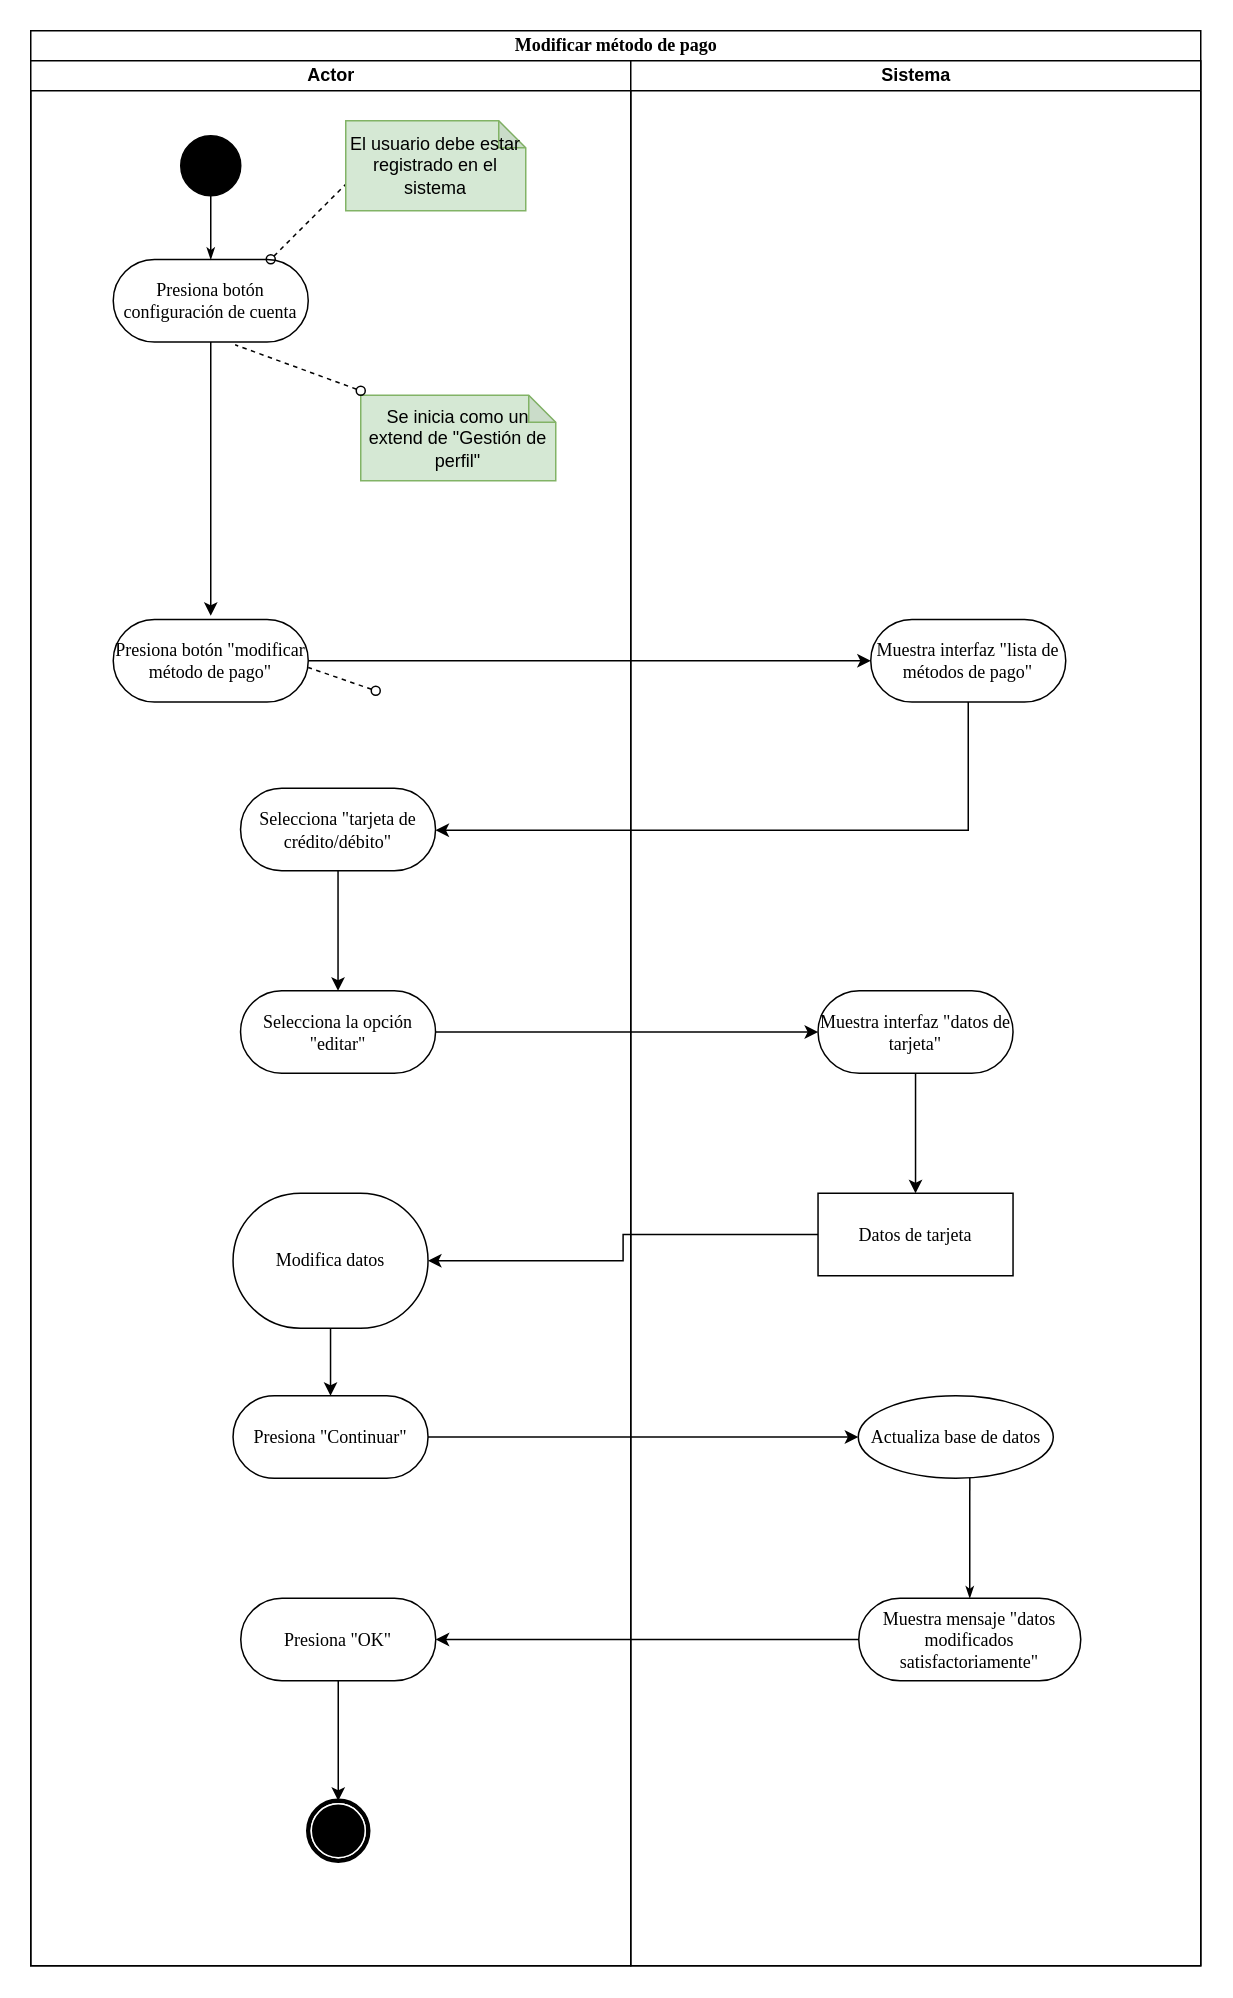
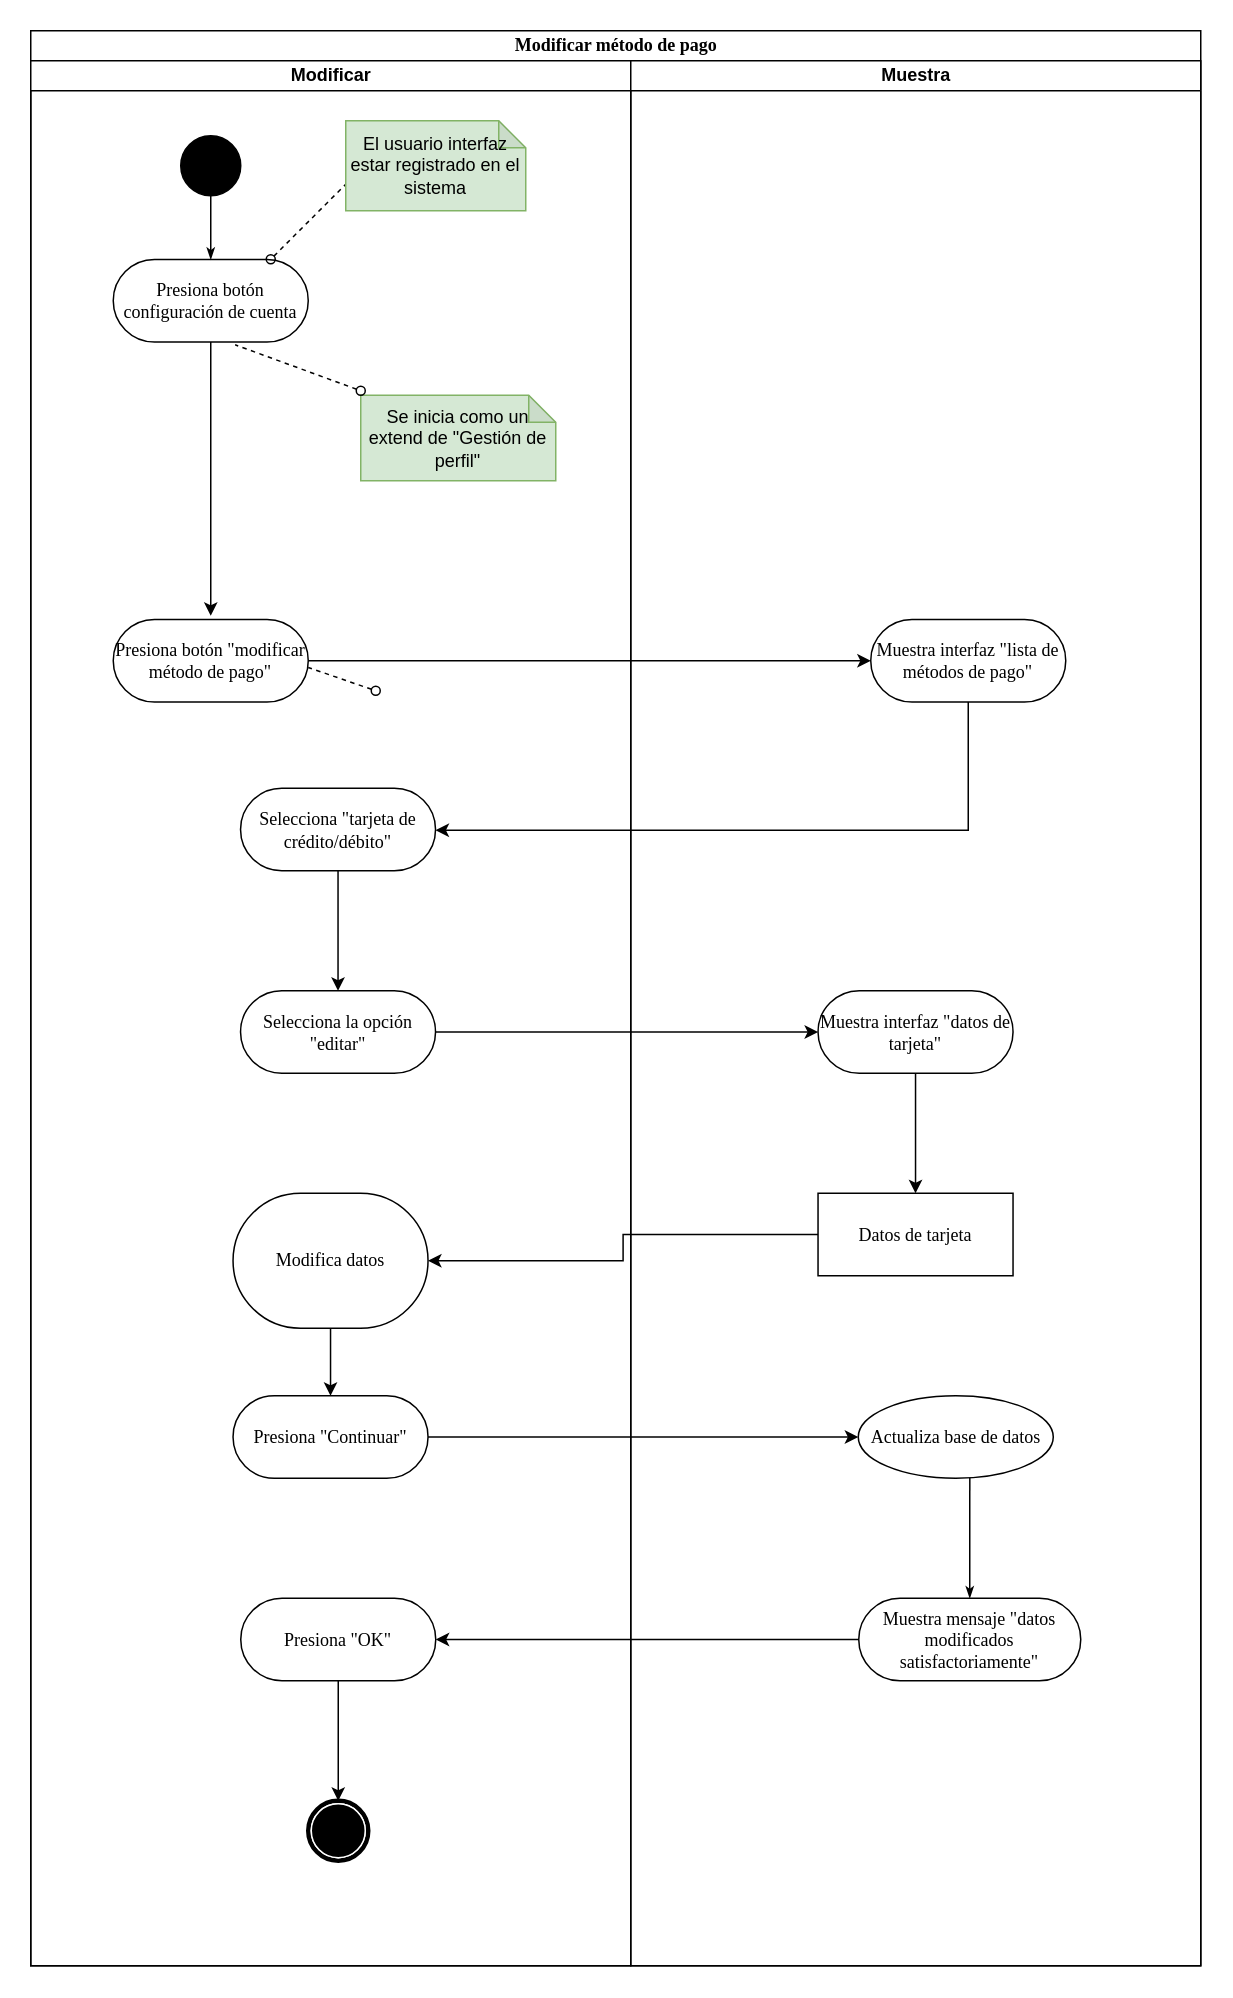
(332, 76) -> (332, 76)
(917, 76) -> (917, 76)
(436, 166) -> (436, 166)
